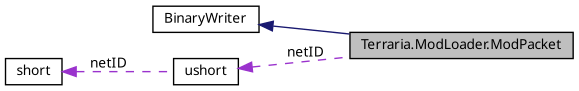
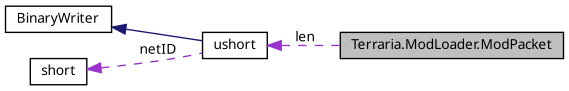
(311, 30) -> (164, 35)
(304, 53) -> (304, 38)
